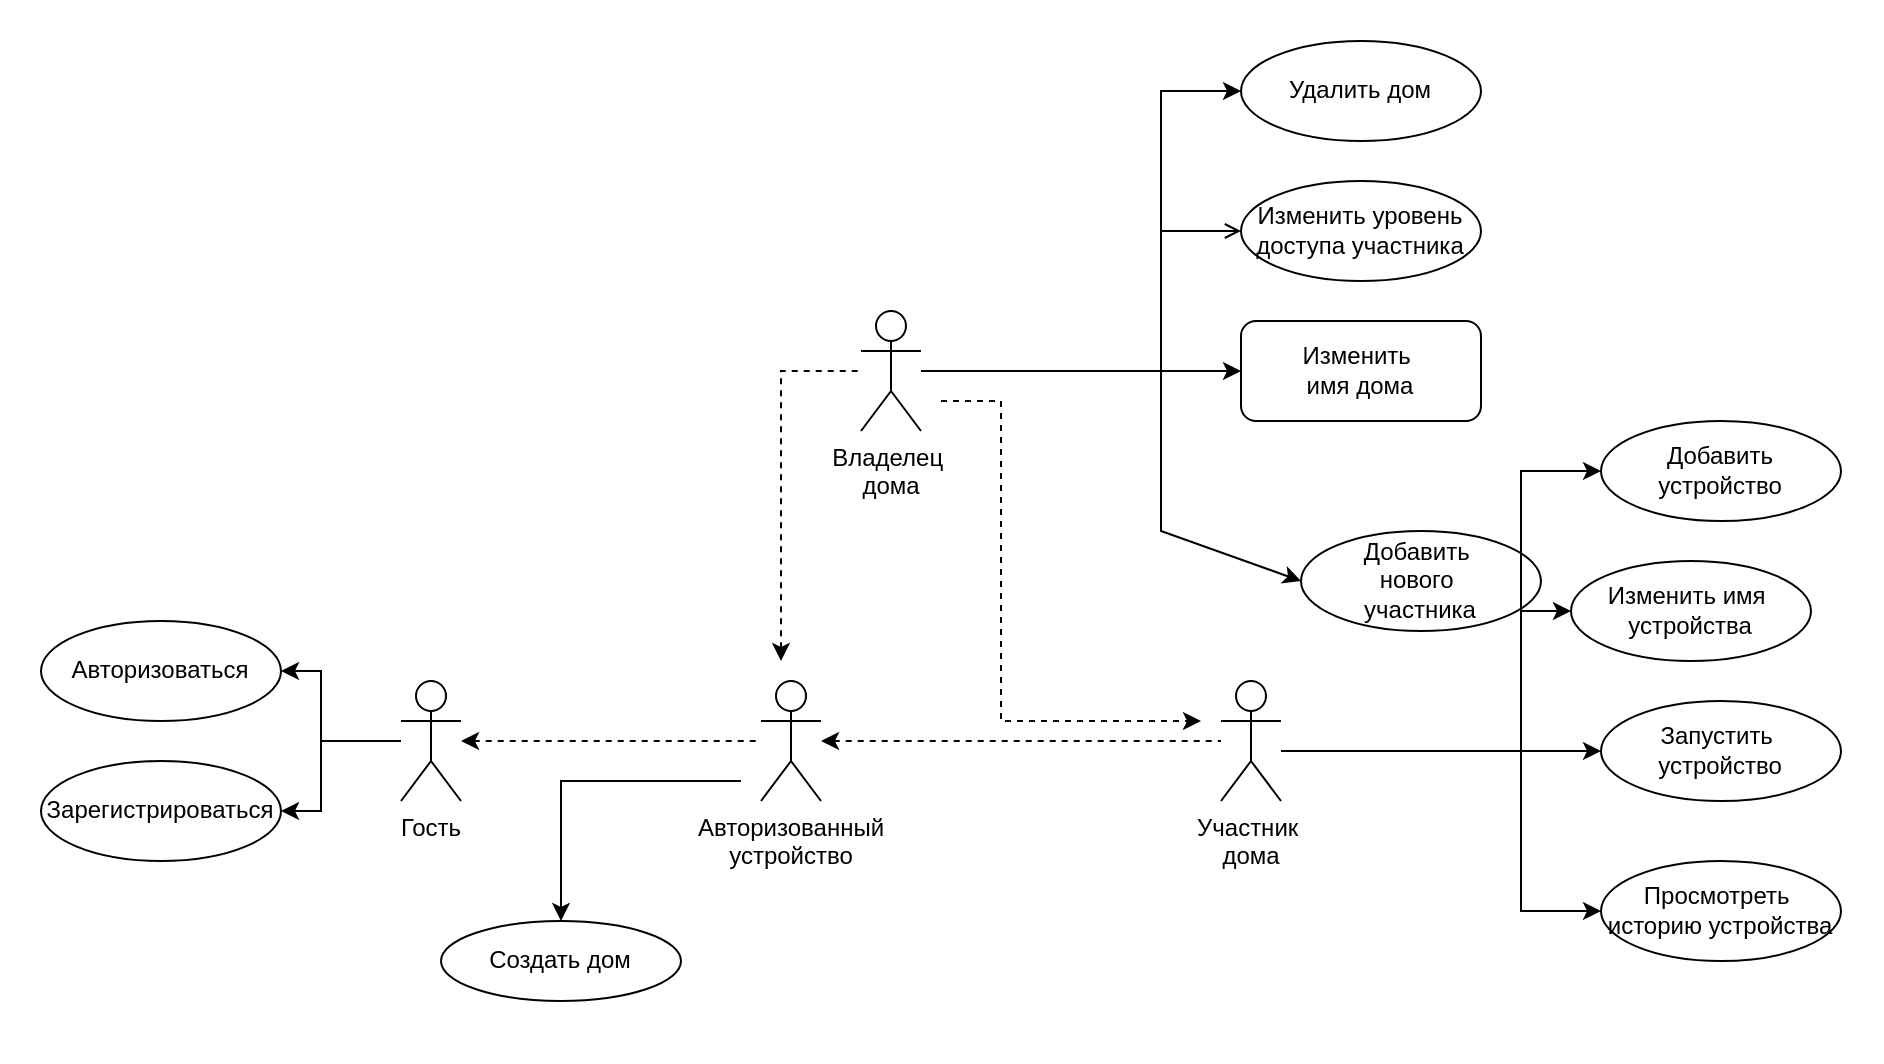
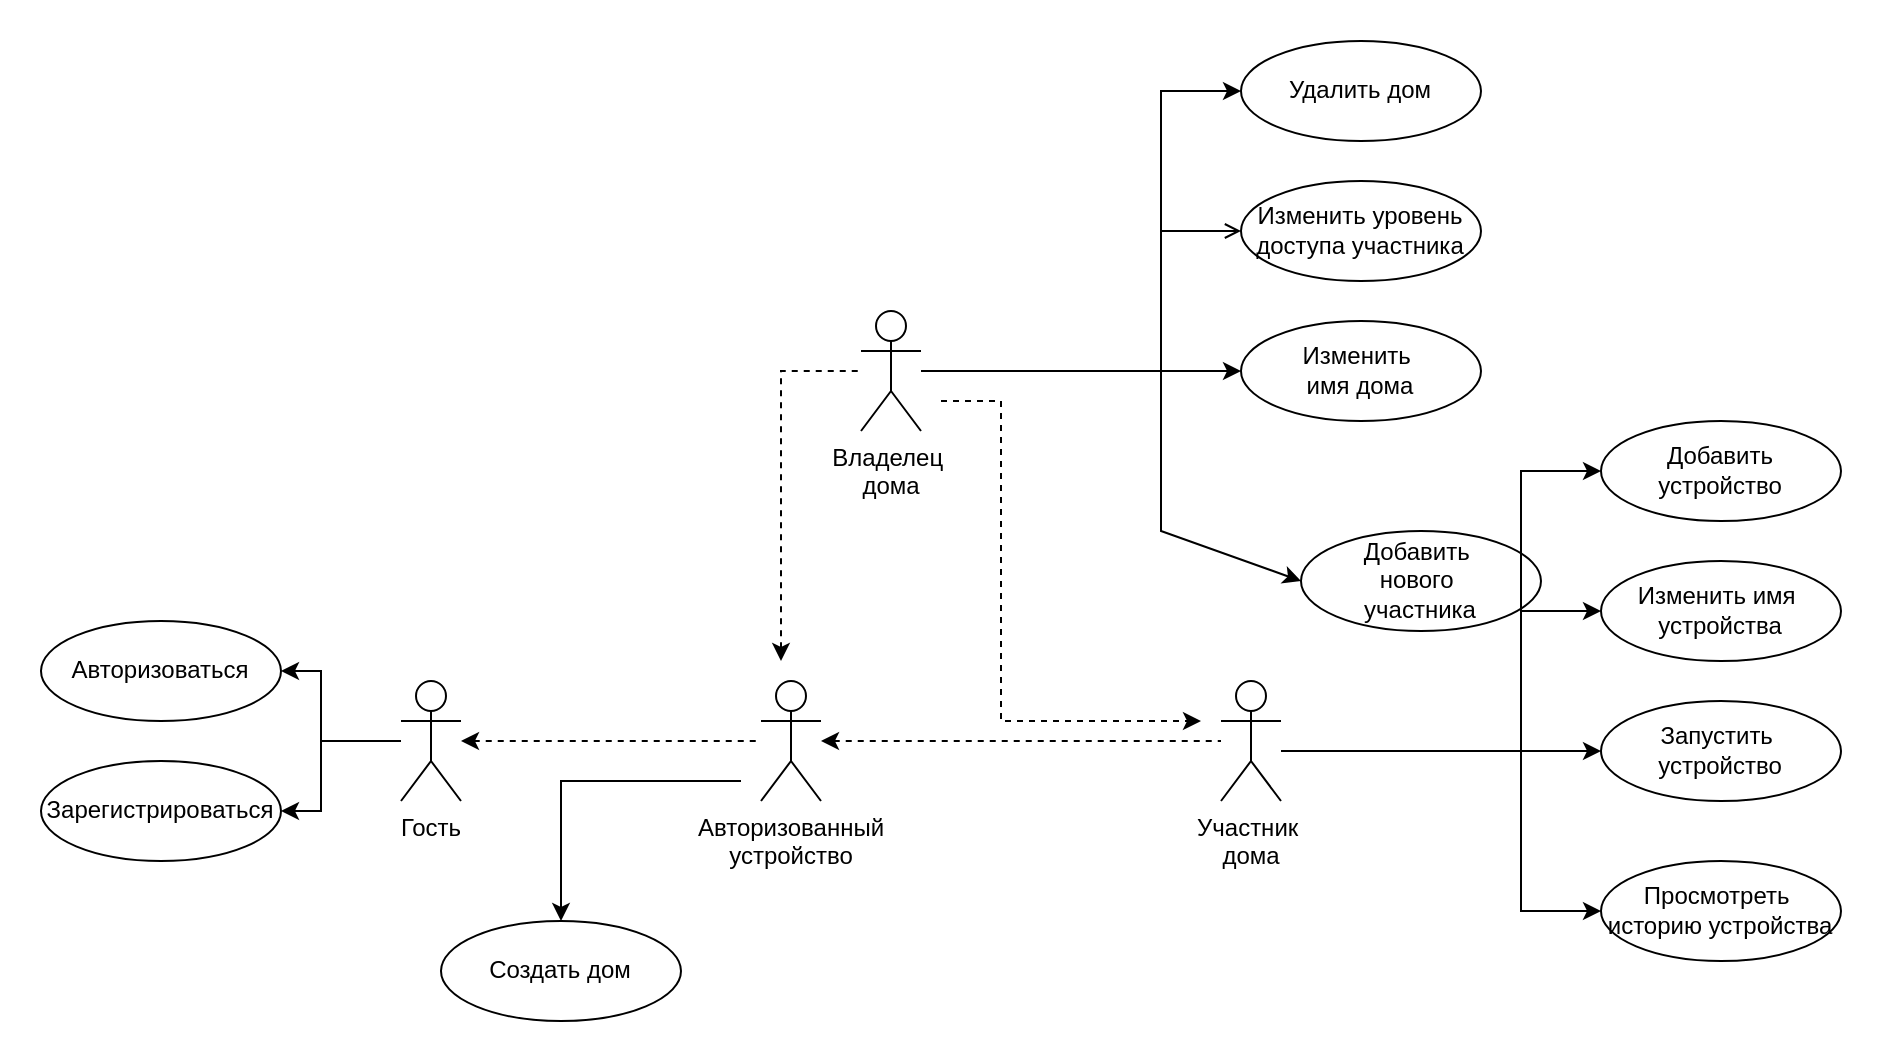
(1361, 371) -> (1361, 371)
(1691, 611) -> (1721, 611)
(561, 961) -> (561, 971)
